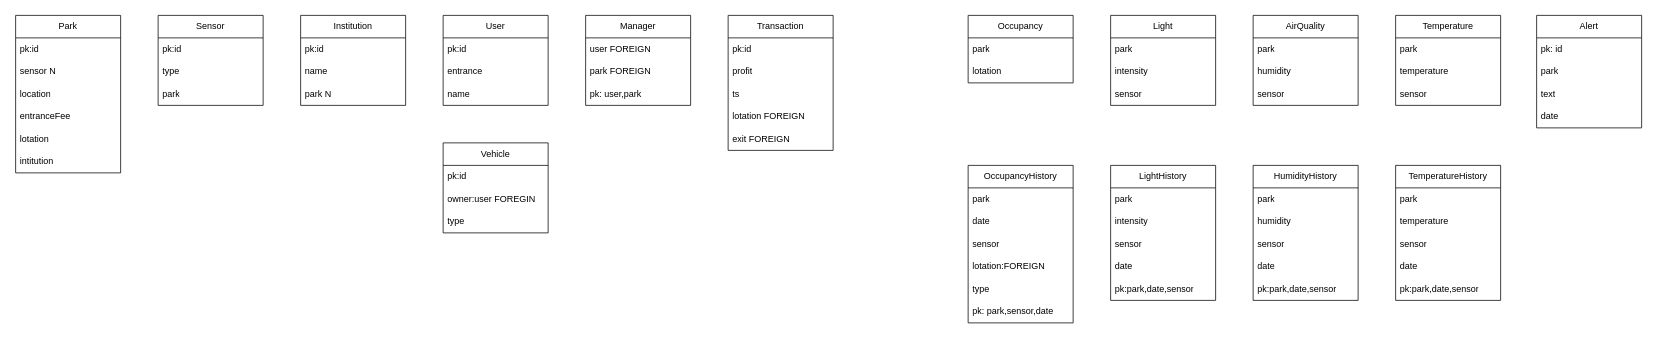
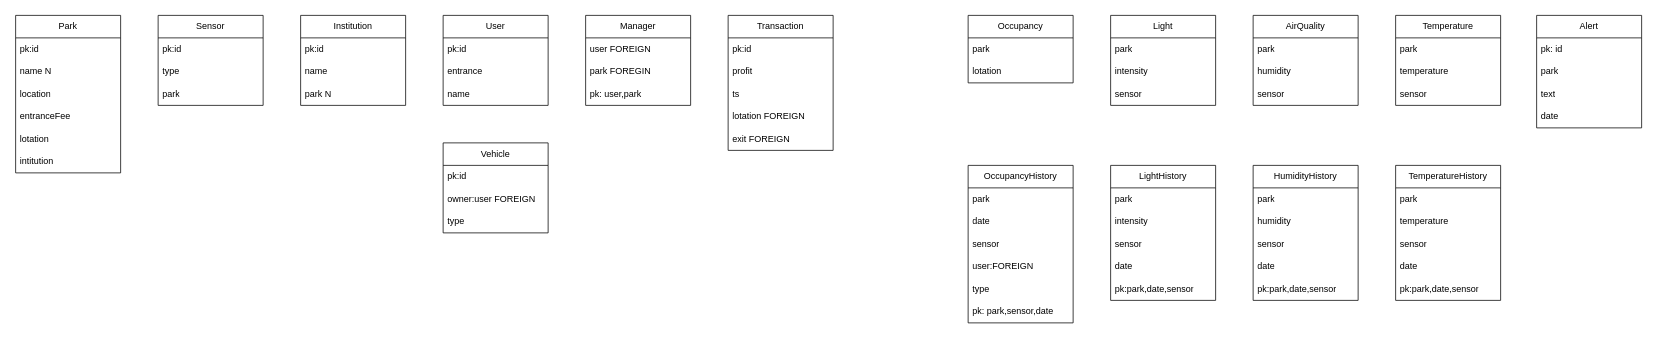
(39, 72) -> (34, 72)
(619, 72) -> (619, 72)
(490, 199) -> (490, 199)
(1009, 267) -> (1001, 267)
